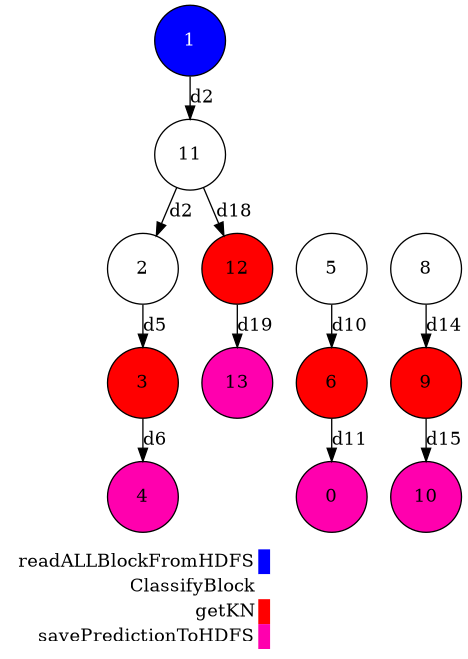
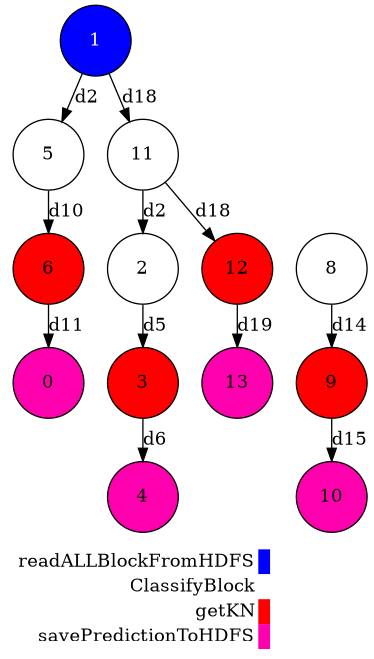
none -> (75, 92)
(203, 98) -> (140, 98)
